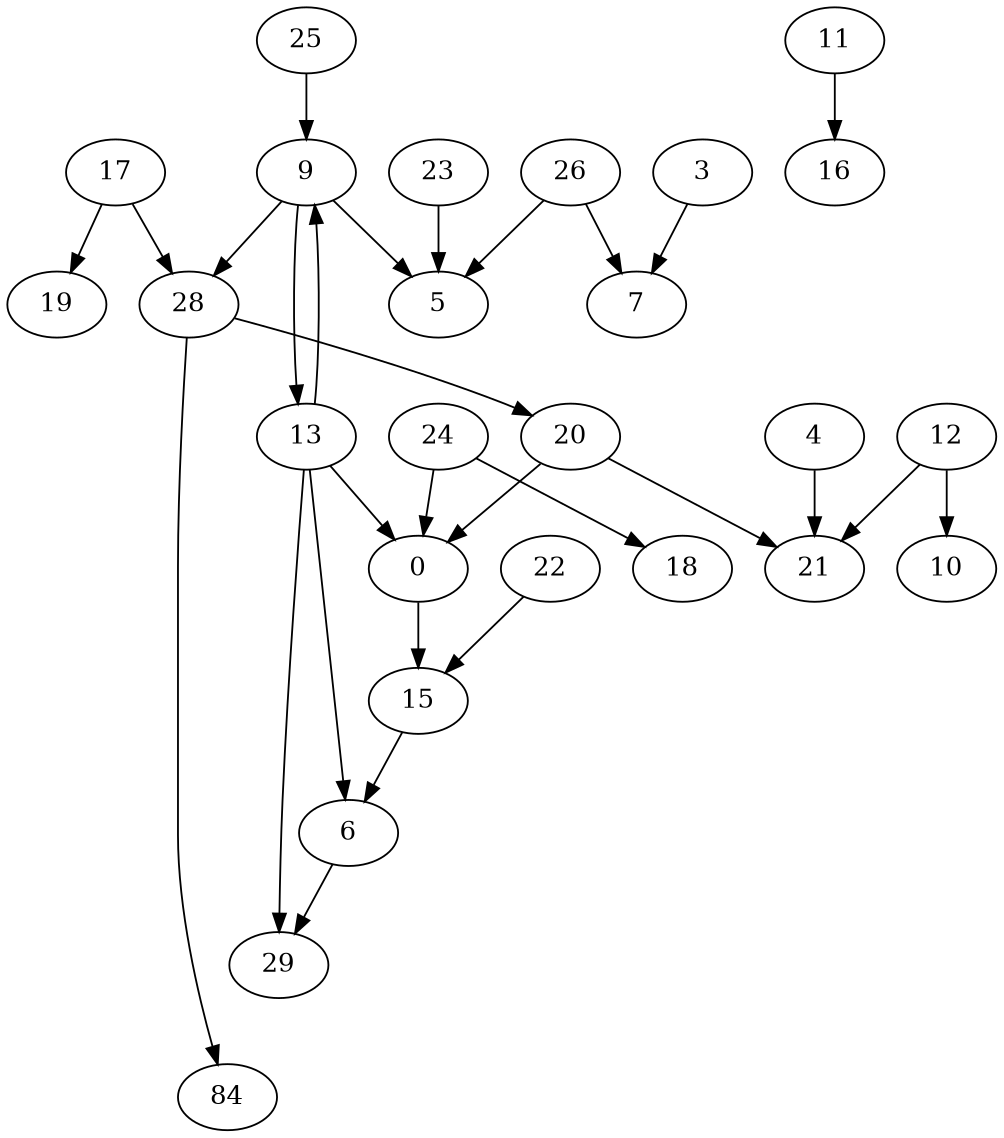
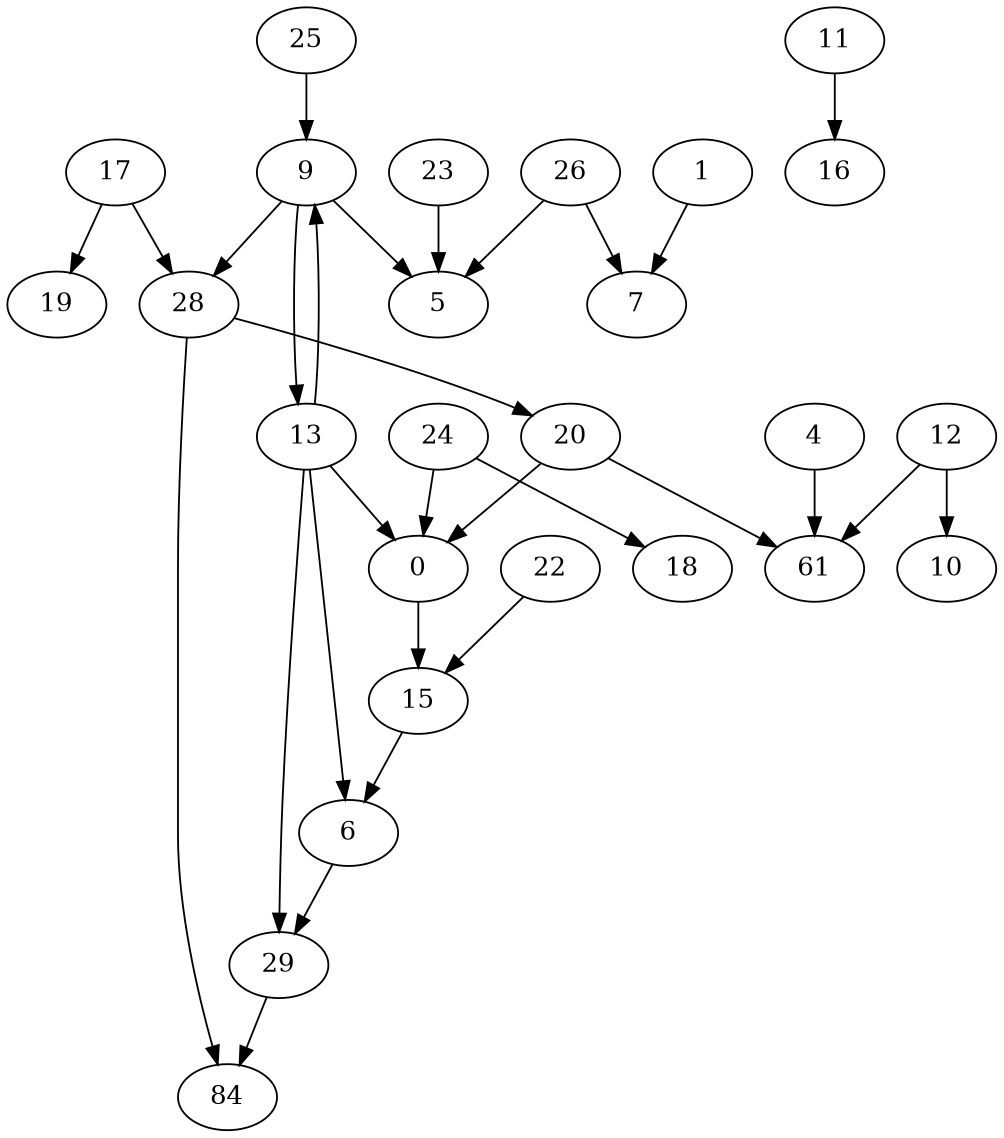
(703, 172) -> (703, 172)
(815, 569) -> (815, 569)
none -> (257, 1023)
